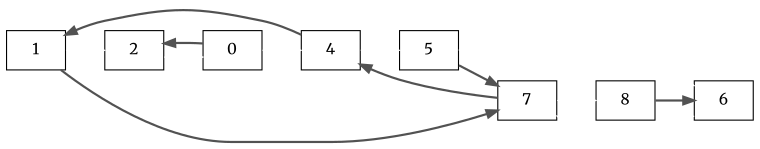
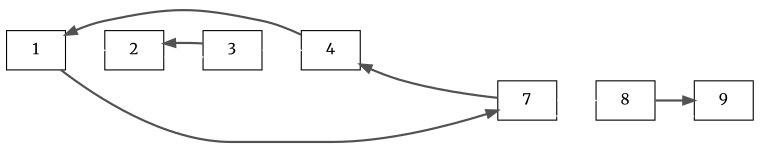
(233, 50) -> (233, 50)
(429, 50) -> none
(724, 100) -> (724, 100)
